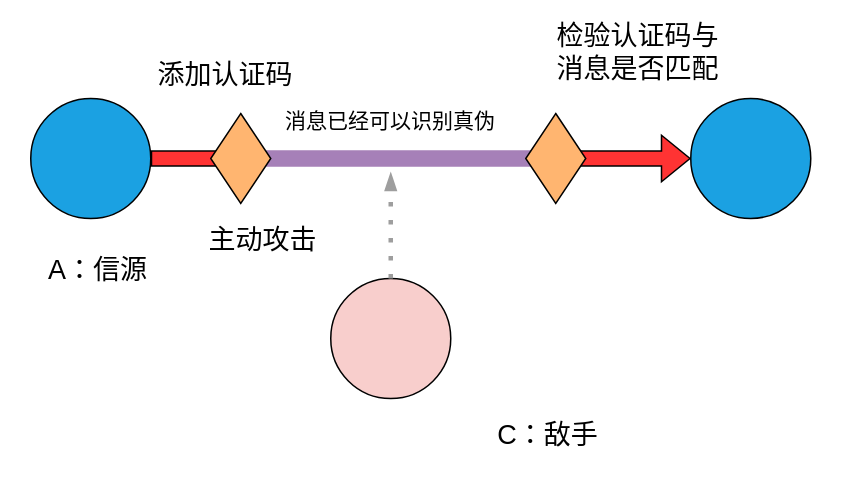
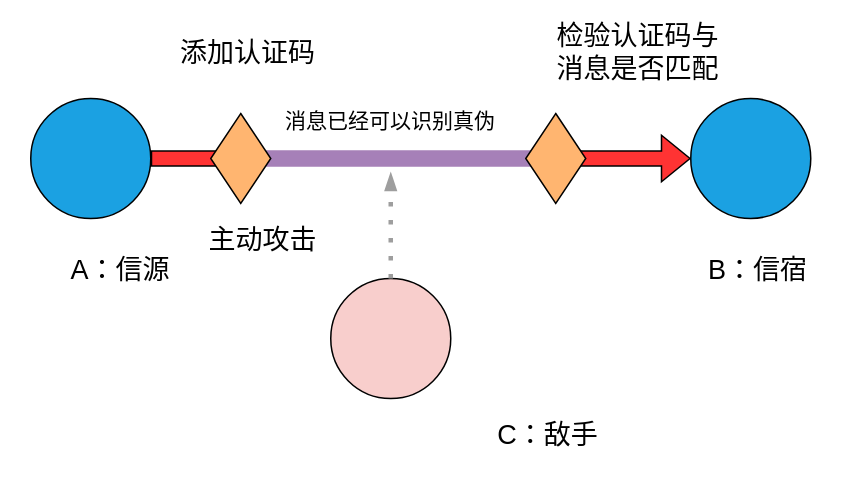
(226, 76) -> (248, 53)
(98, 271) -> (121, 271)
none -> (758, 271)
